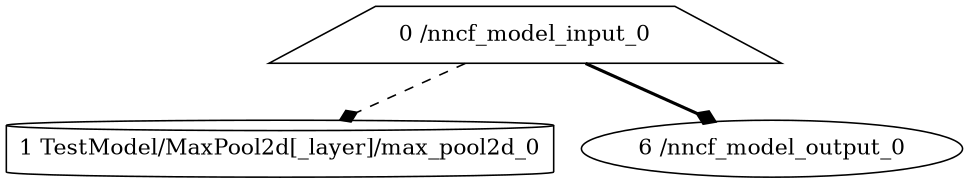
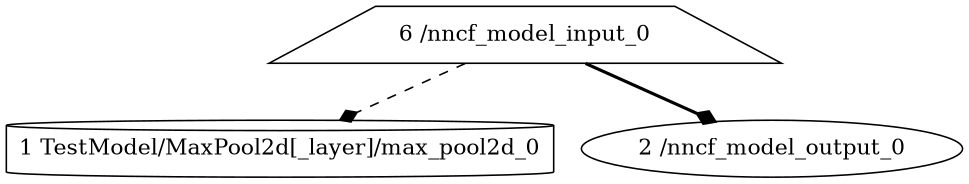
(525, 35) -> (525, 35)
(772, 149) -> (772, 149)
